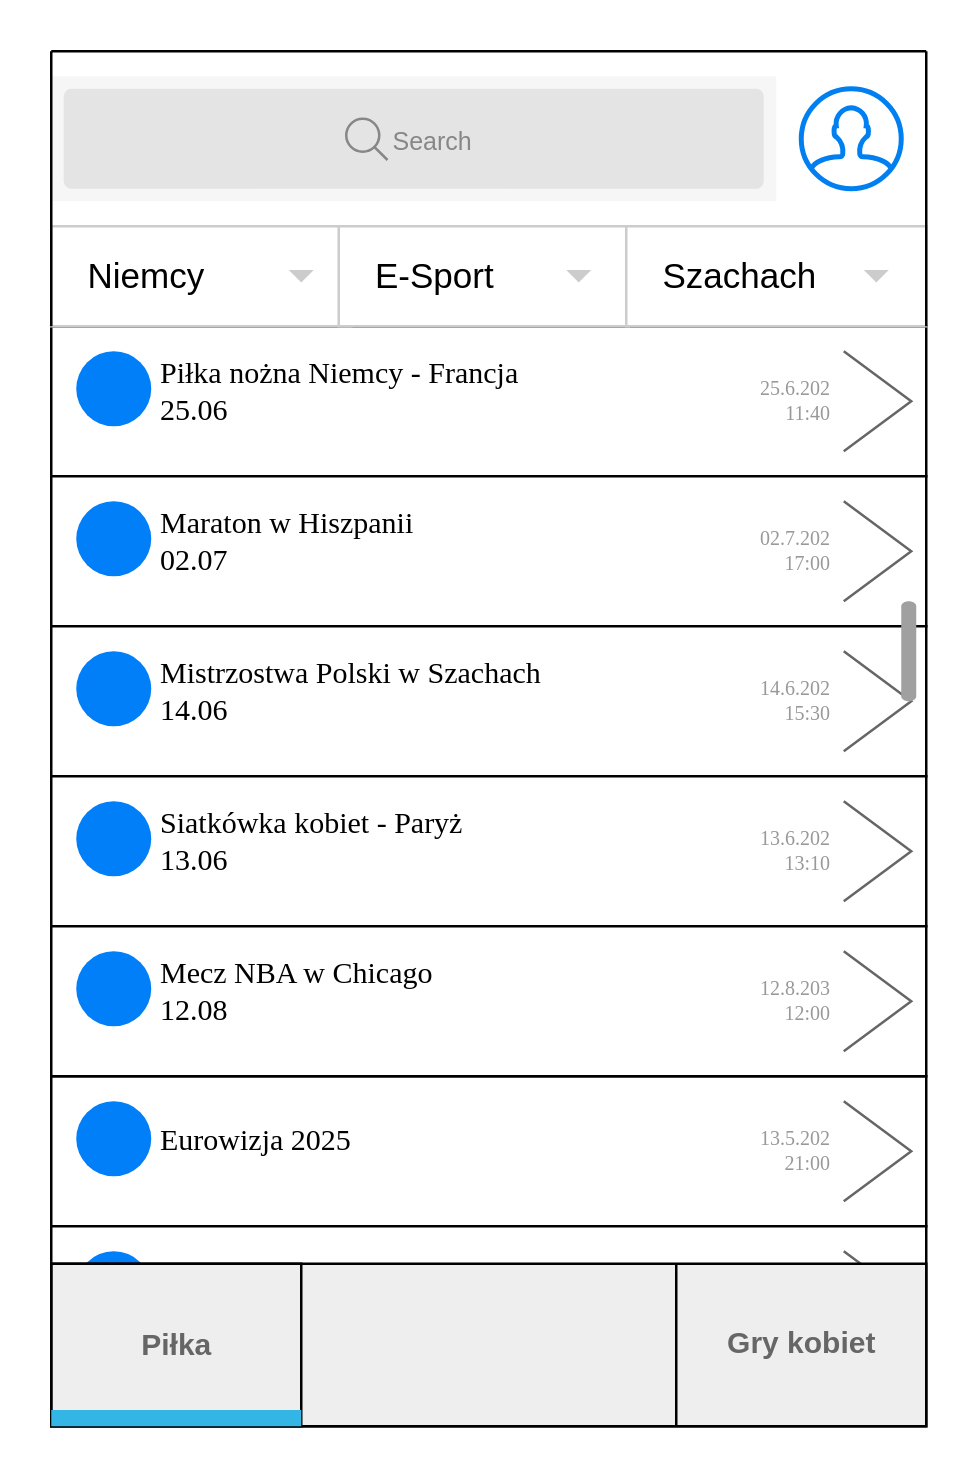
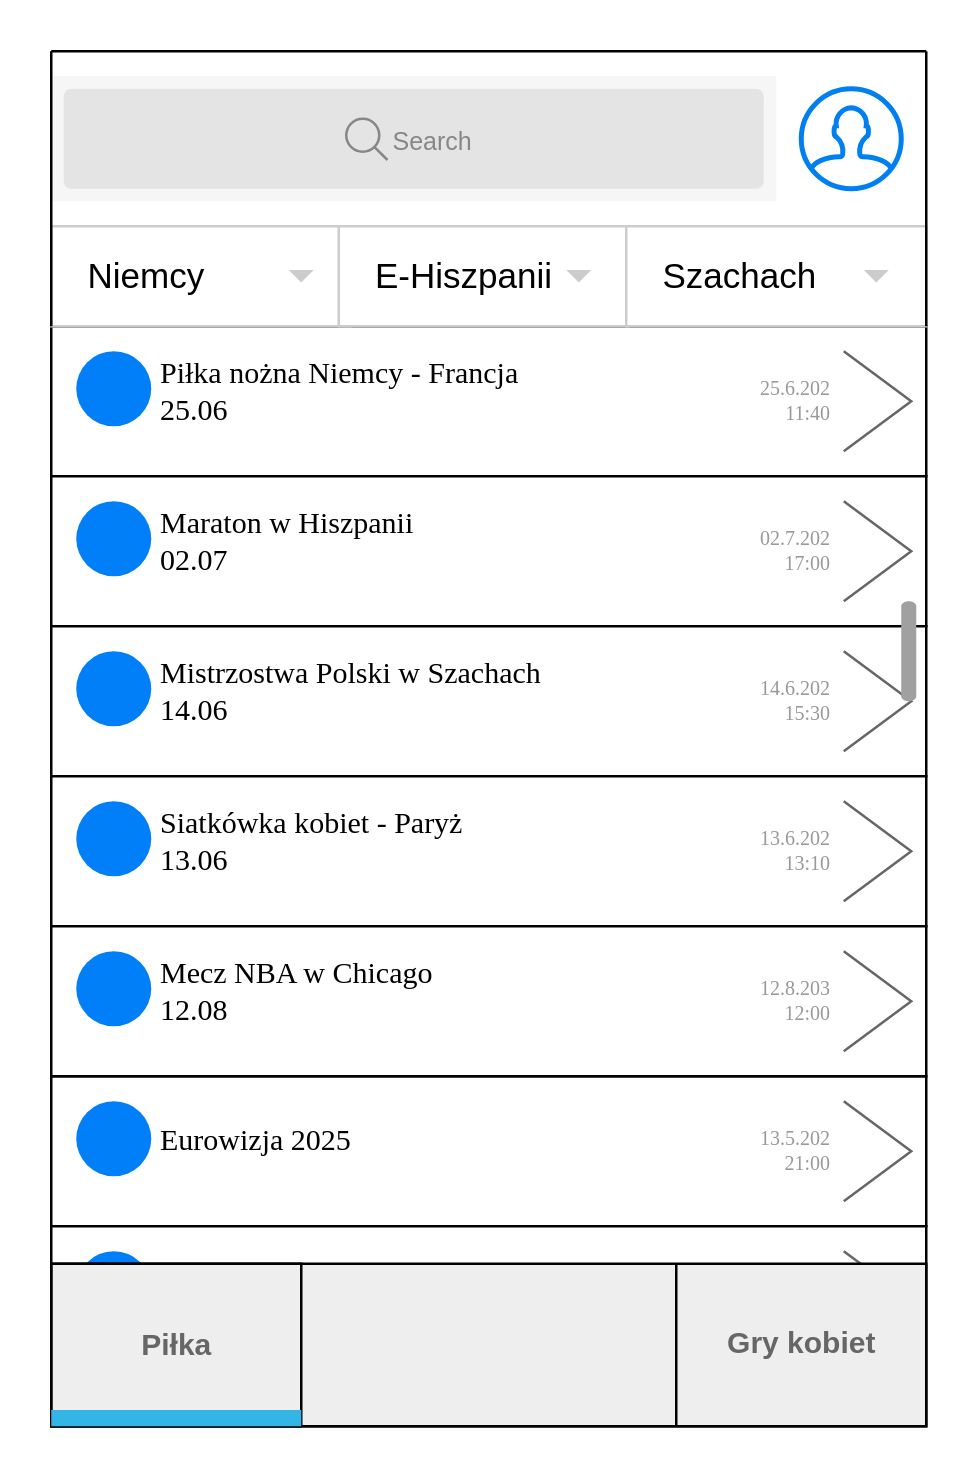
(445, 276) -> (470, 276)
